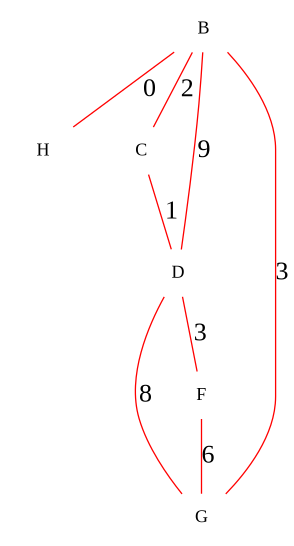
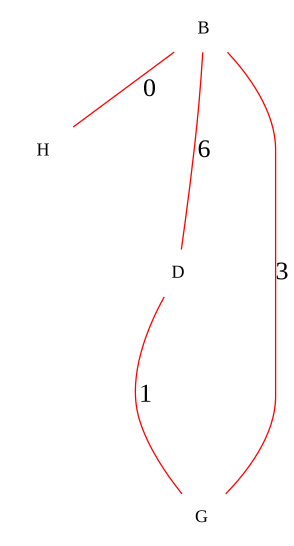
(142, 151) -> none
(204, 151) -> (204, 151)
(146, 395) -> (146, 395)
(201, 395) -> none
